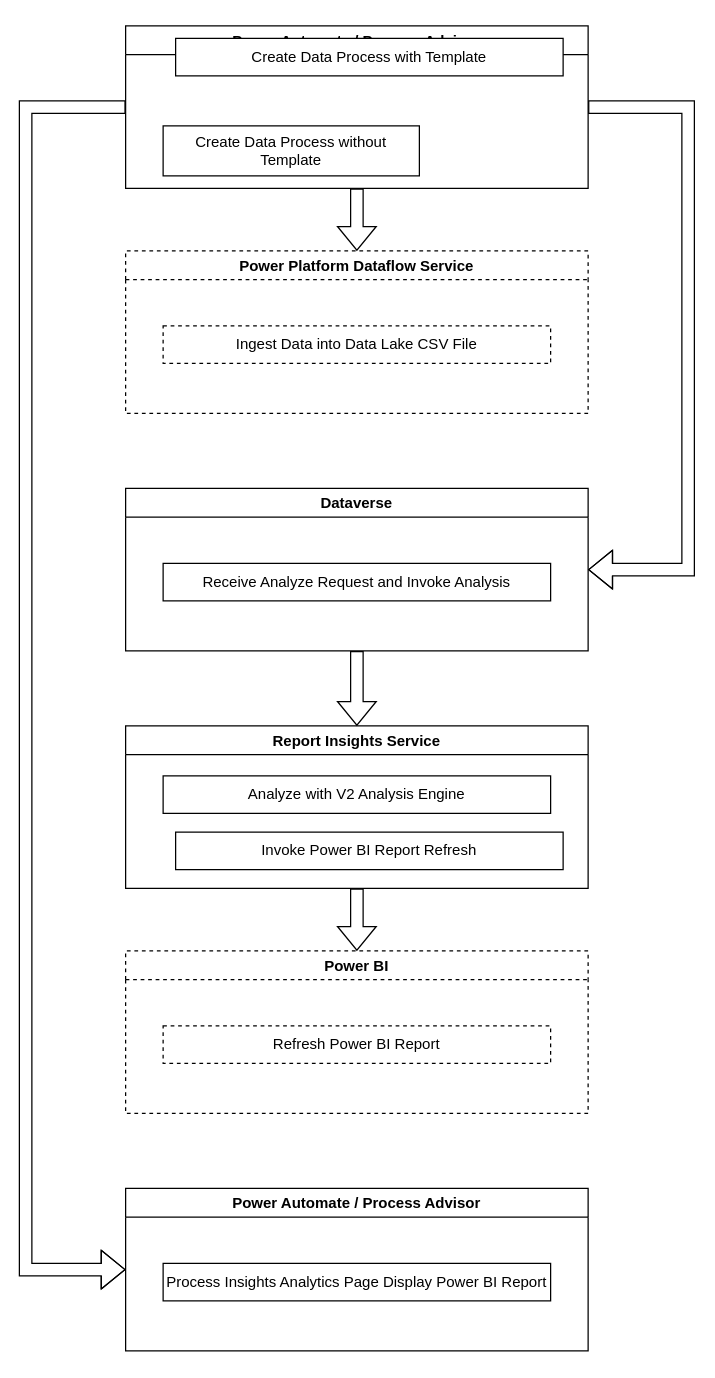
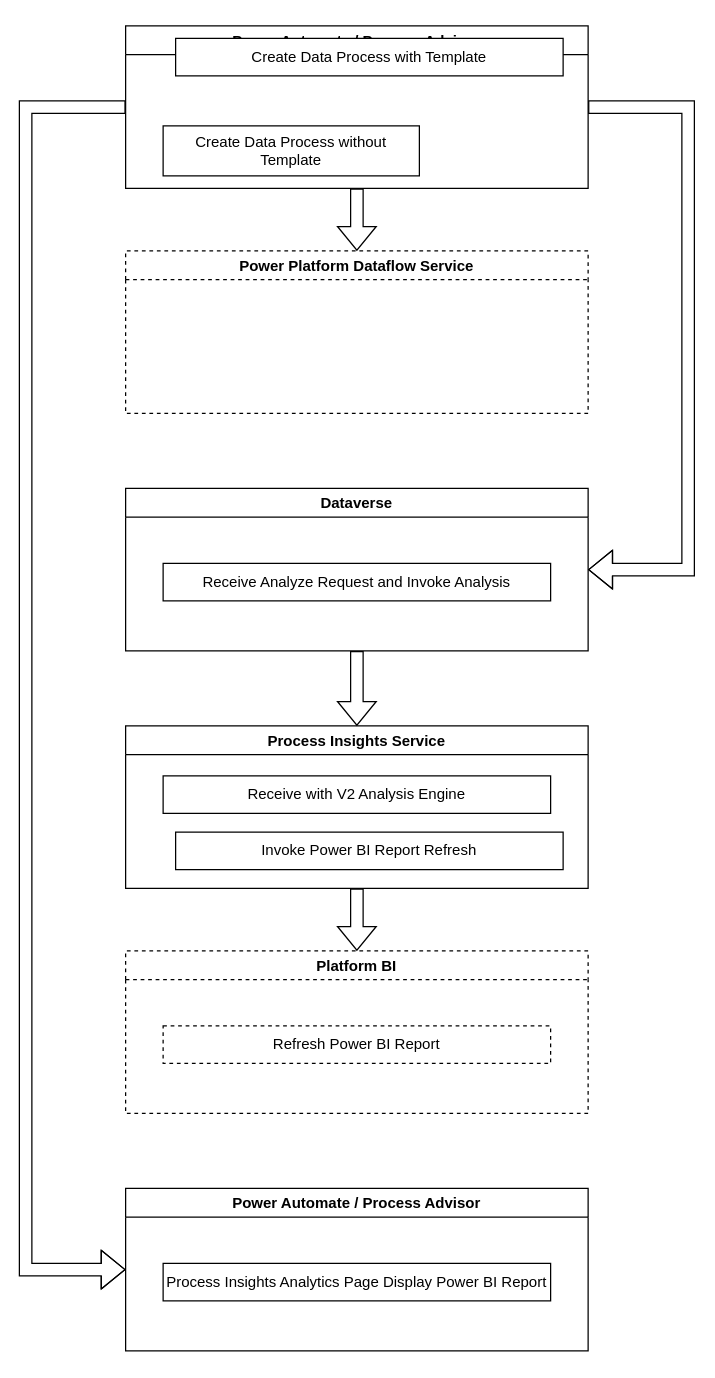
(357, 344) -> none
(356, 741) -> (356, 741)
(357, 794) -> (357, 794)
(356, 966) -> (356, 966)
